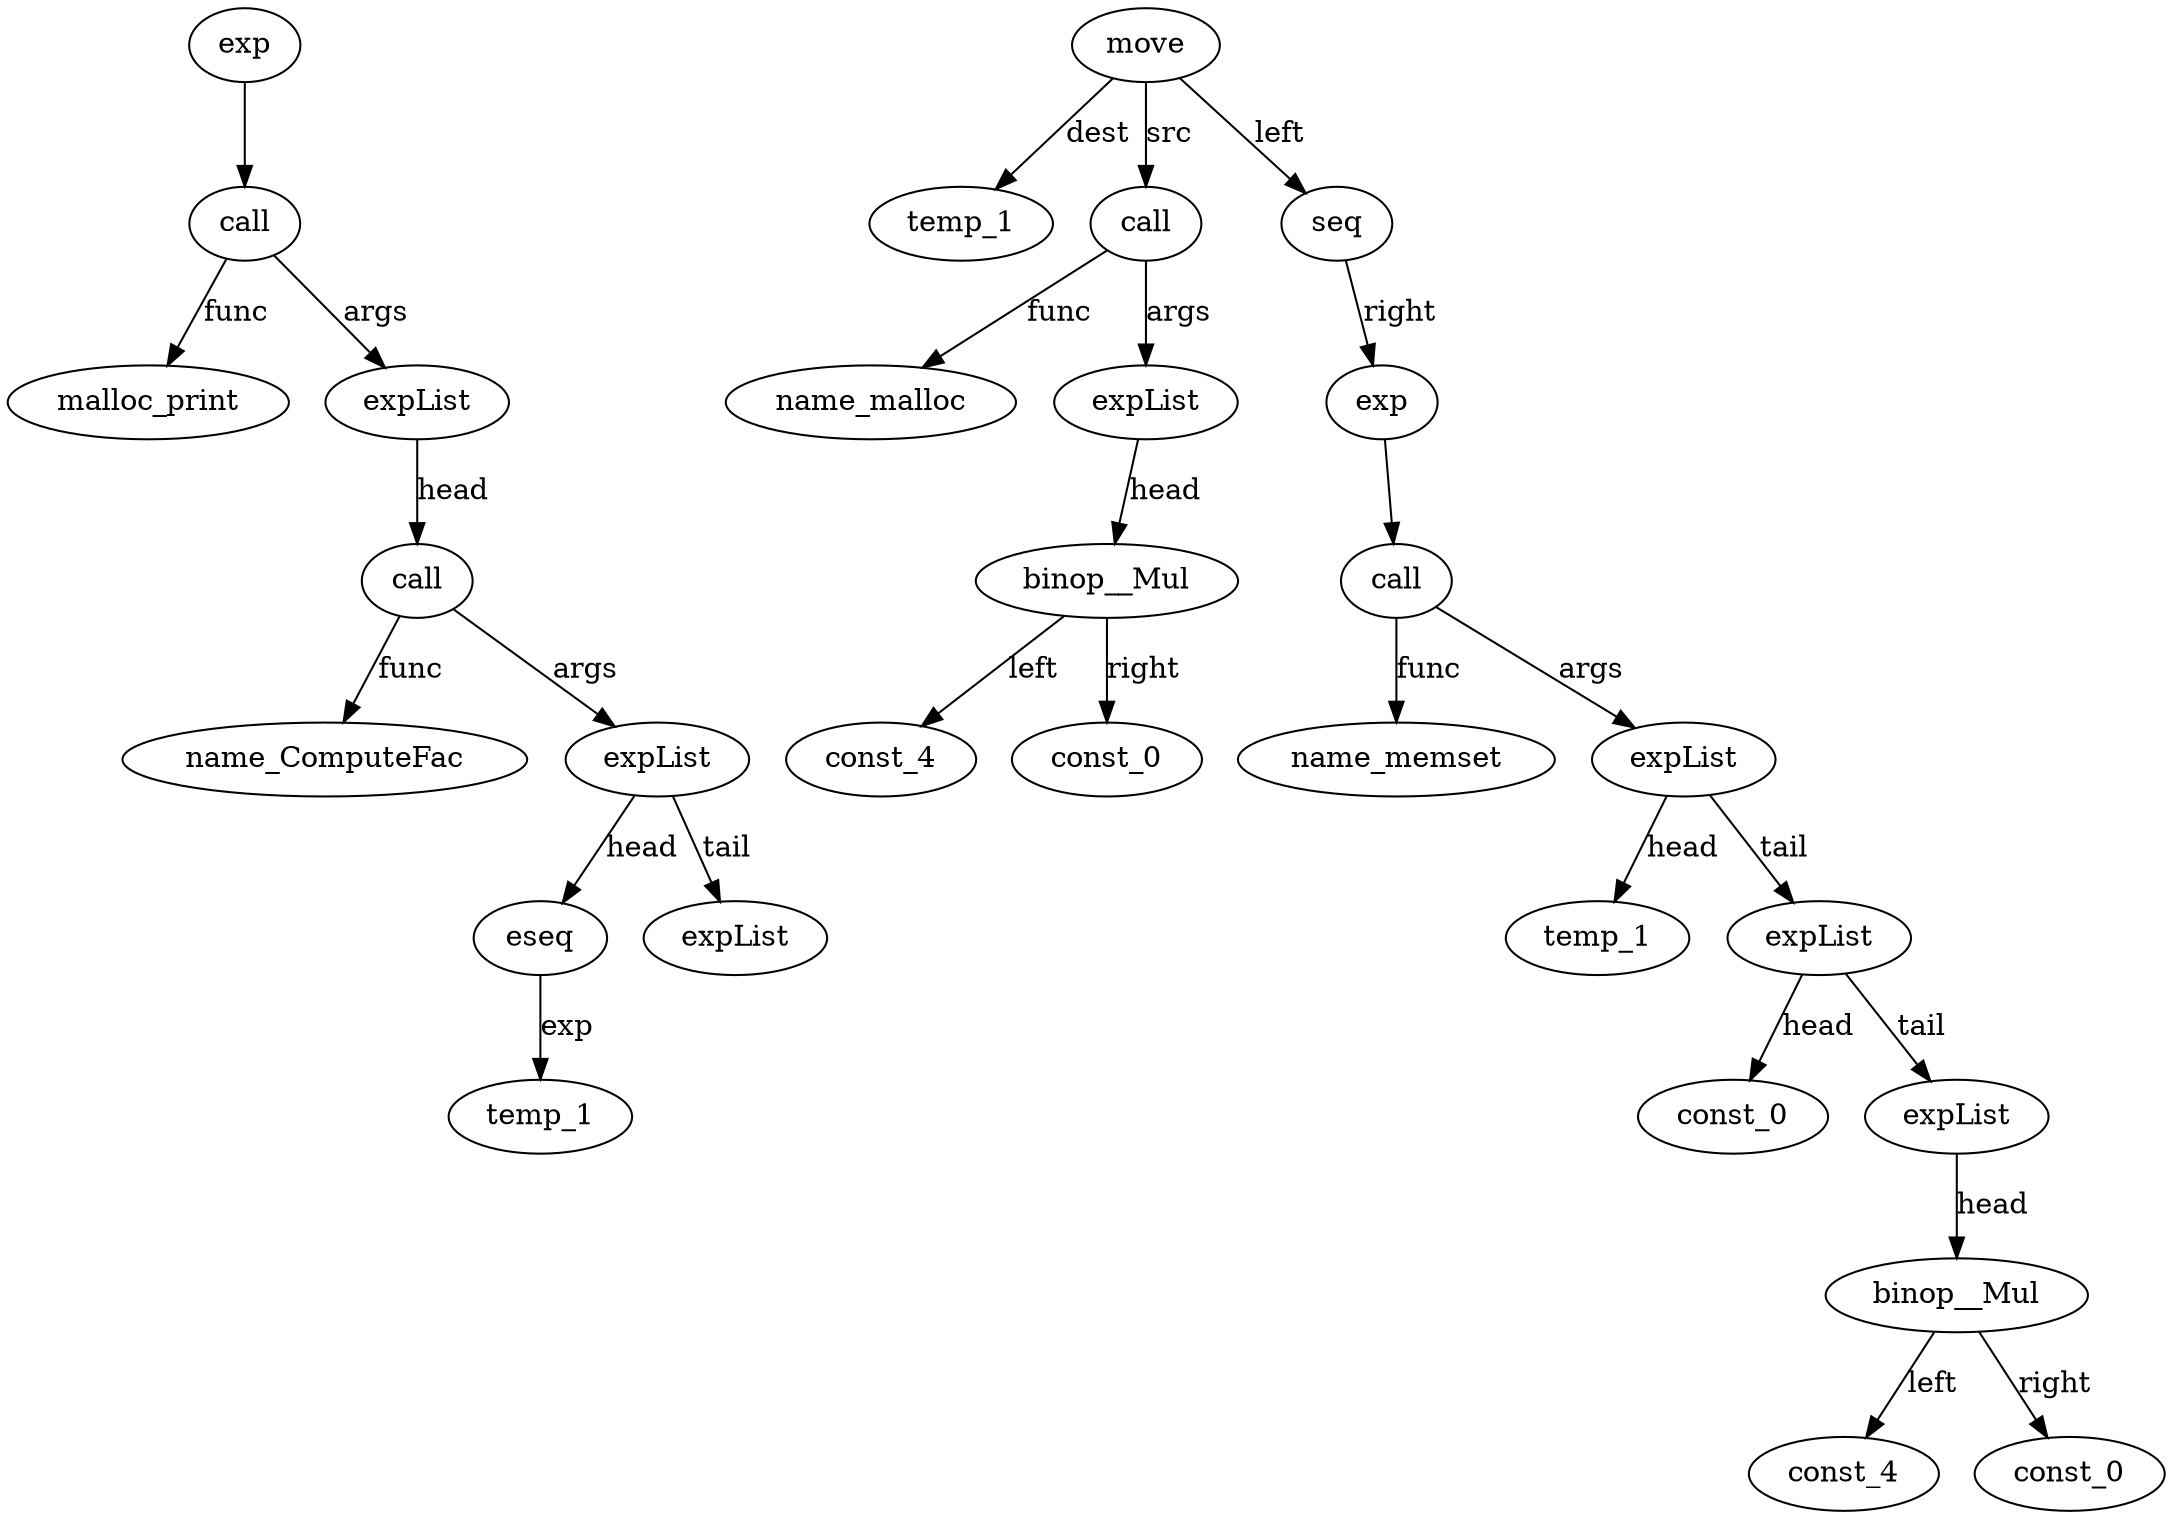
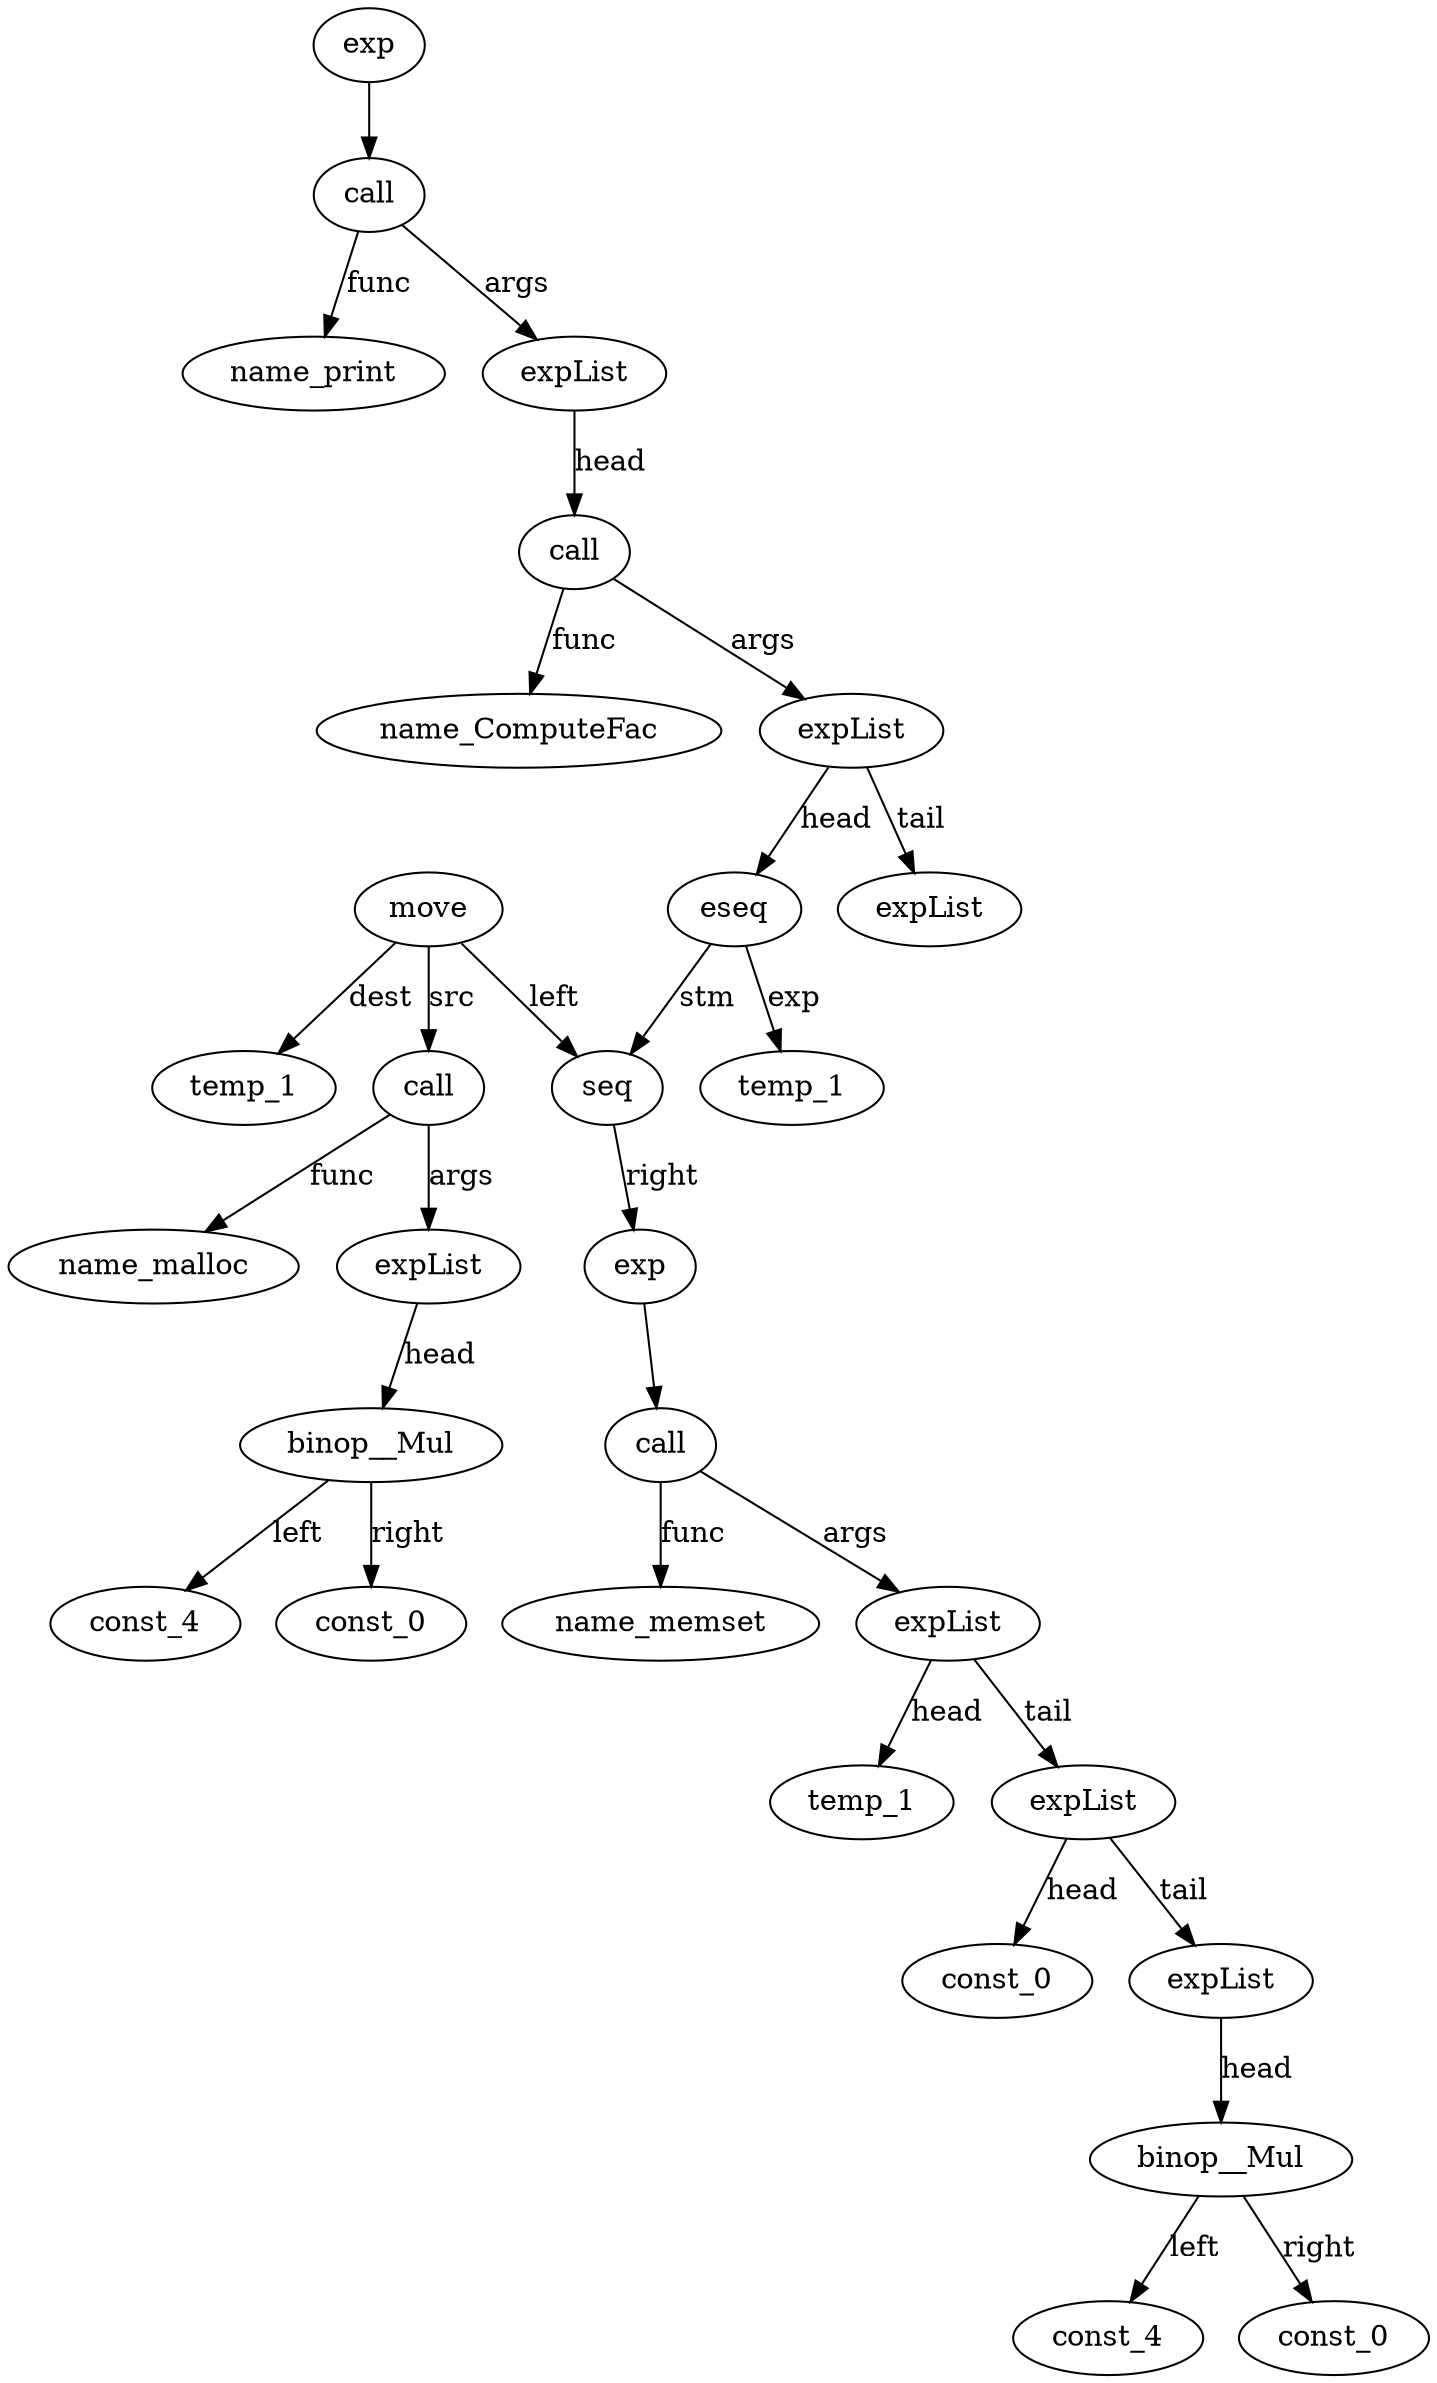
(148, 402) -> (314, 374)
none -> (677, 990)
